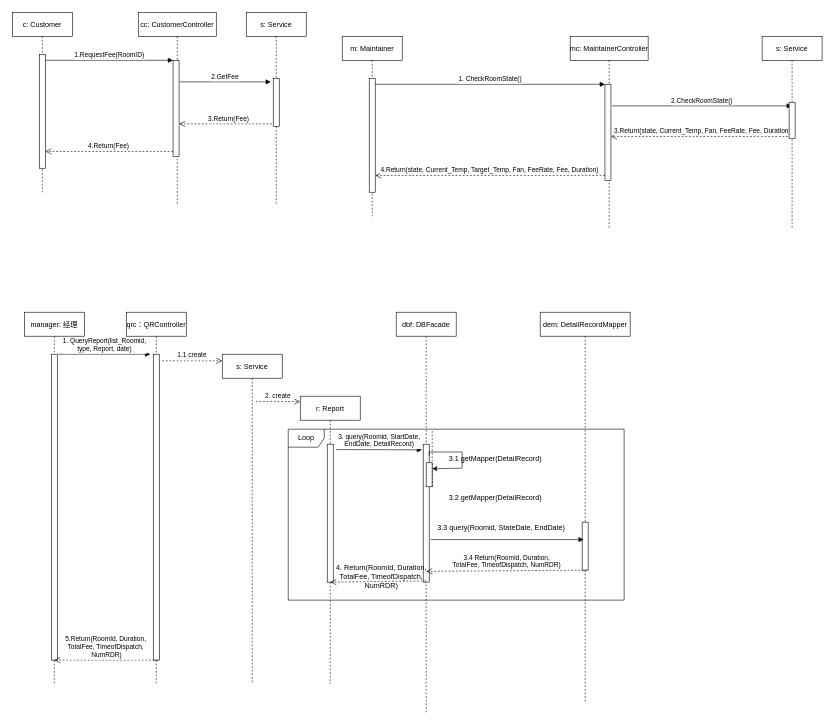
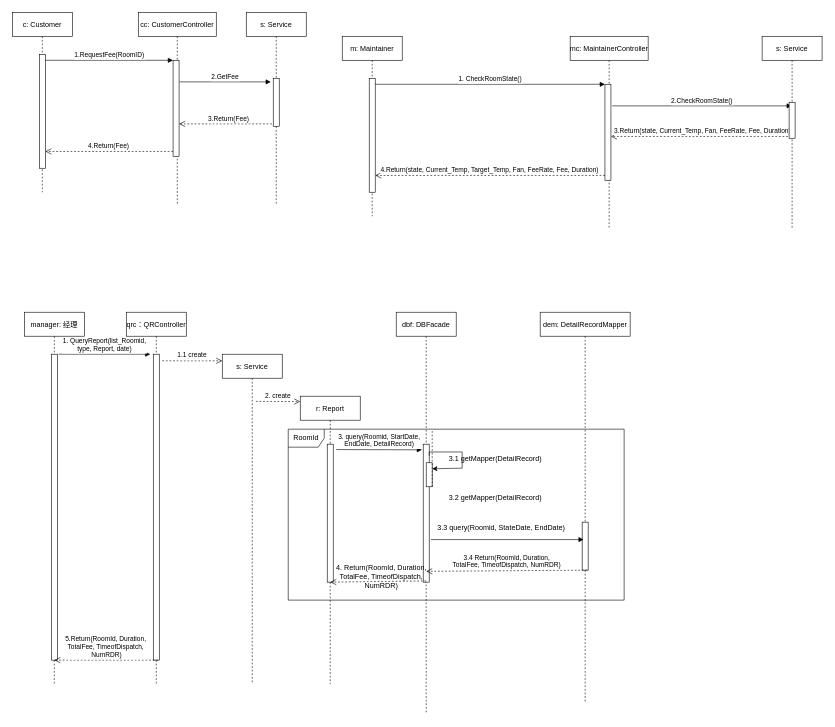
(306, 438) -> (306, 438)
